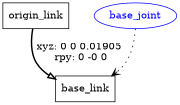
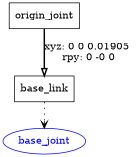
(36, 16) -> (44, 16)
(131, 52) -> (44, 111)
